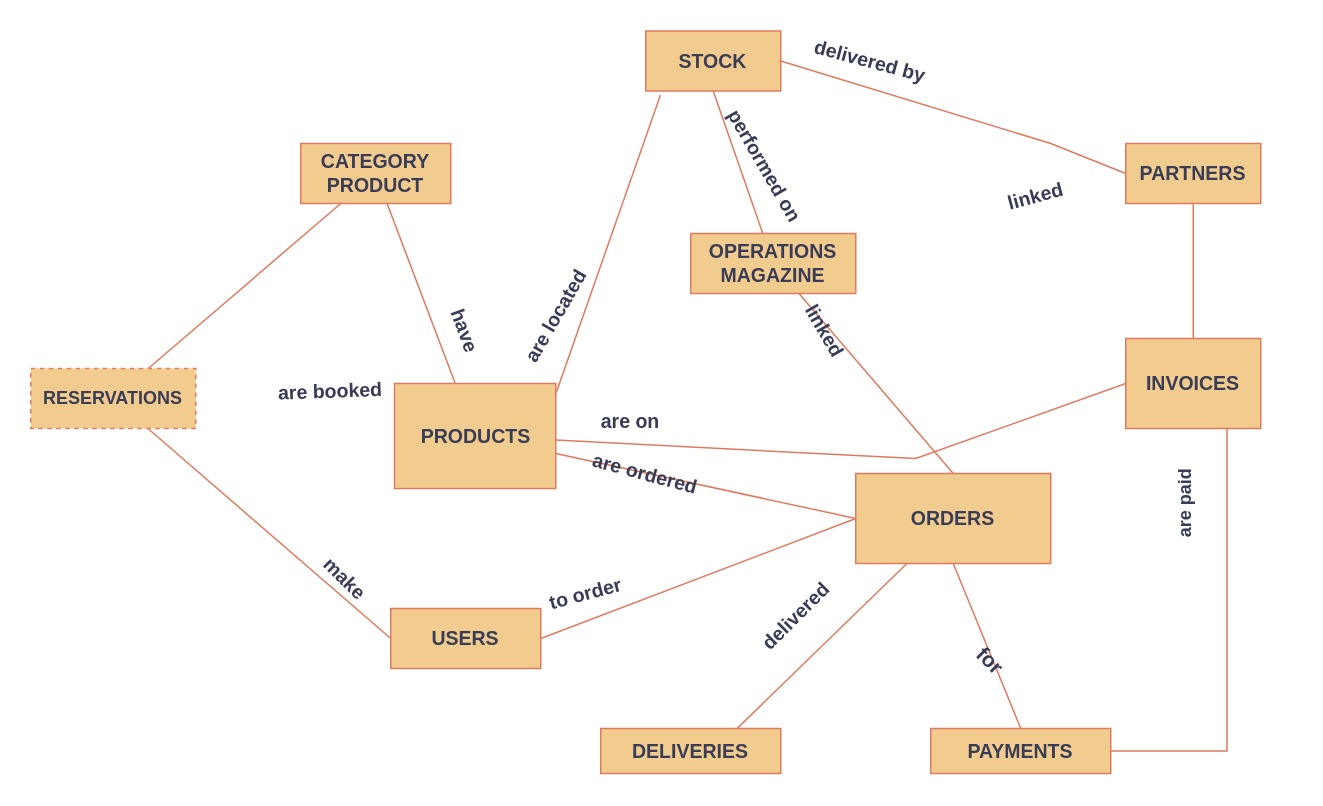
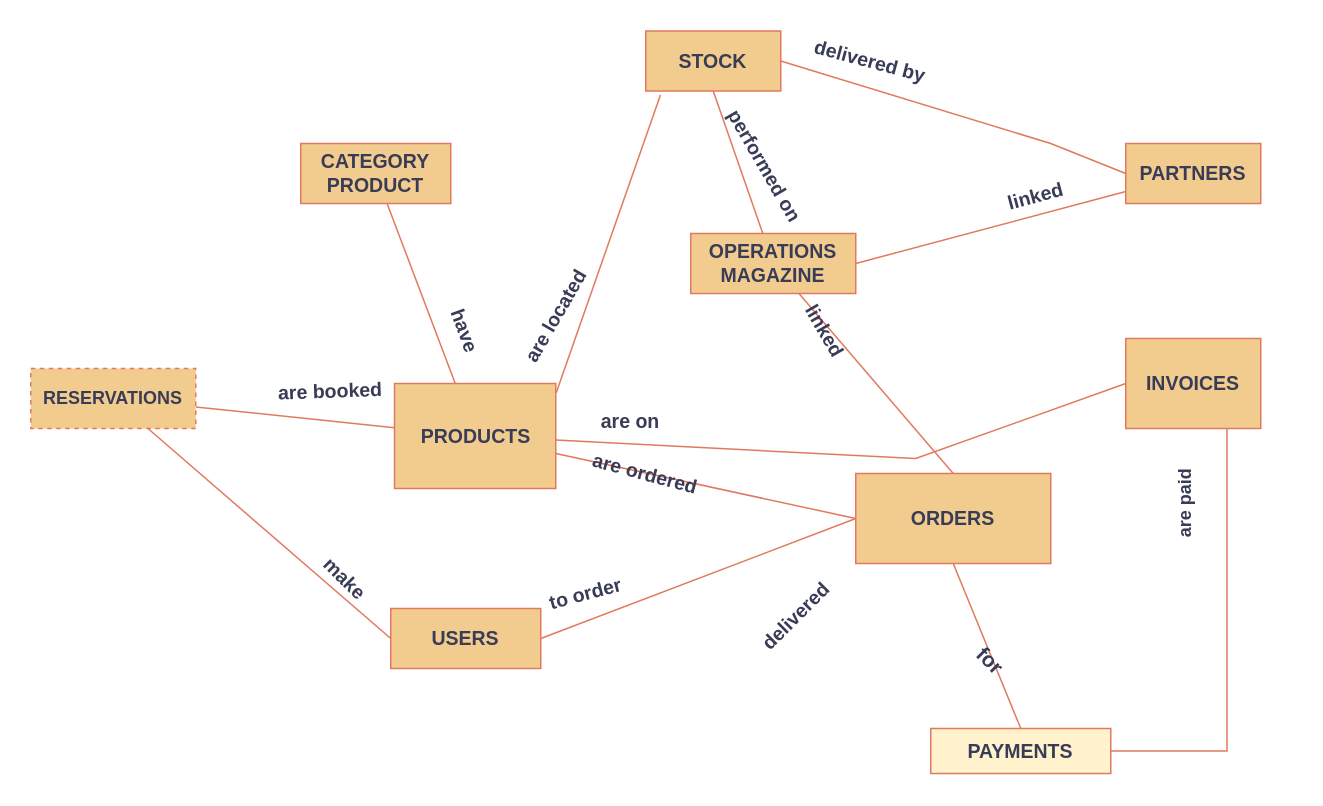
(1193, 270) -> (991, 227)
(244, 286) -> (295, 417)
(799, 668) -> none
(691, 751) -> none
(1021, 751) -> (1021, 751)
